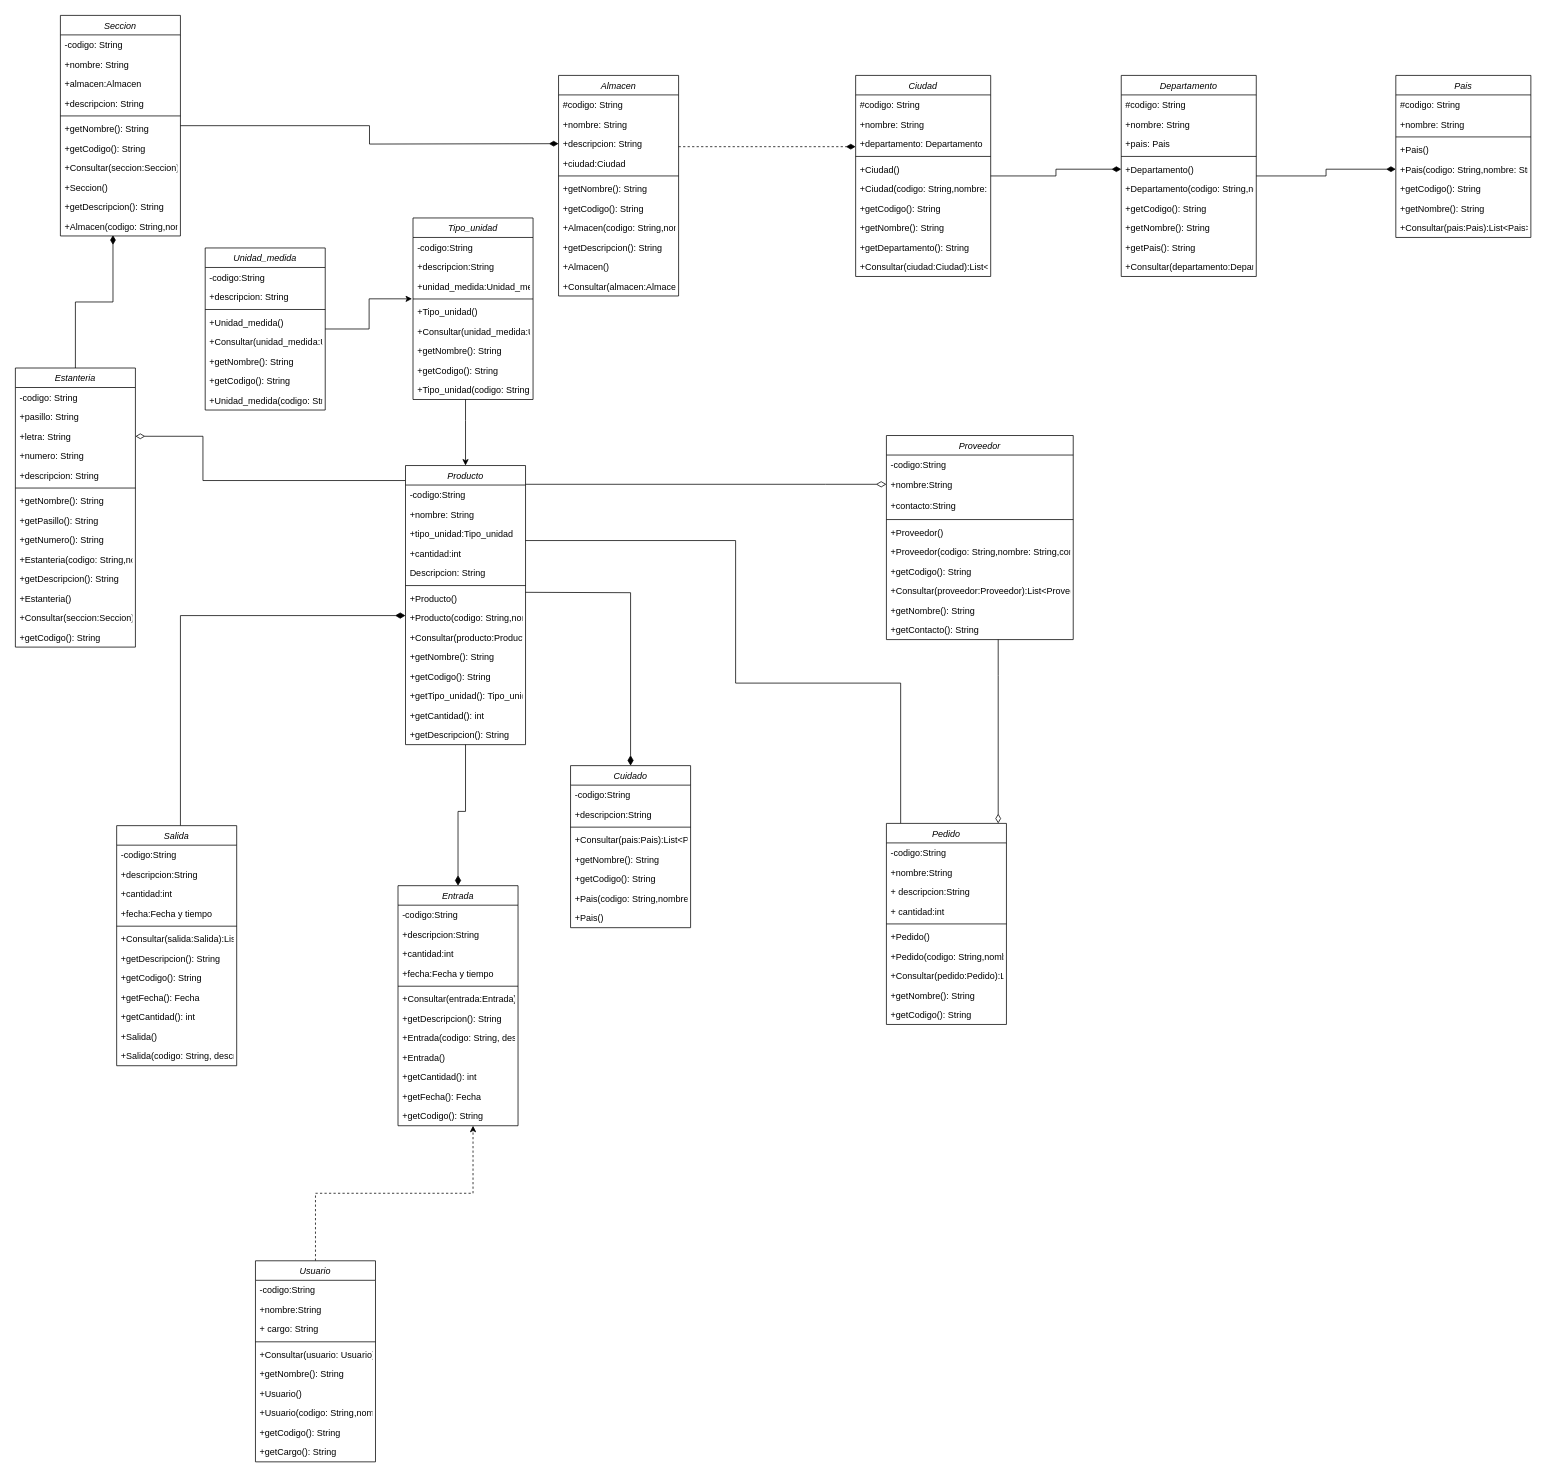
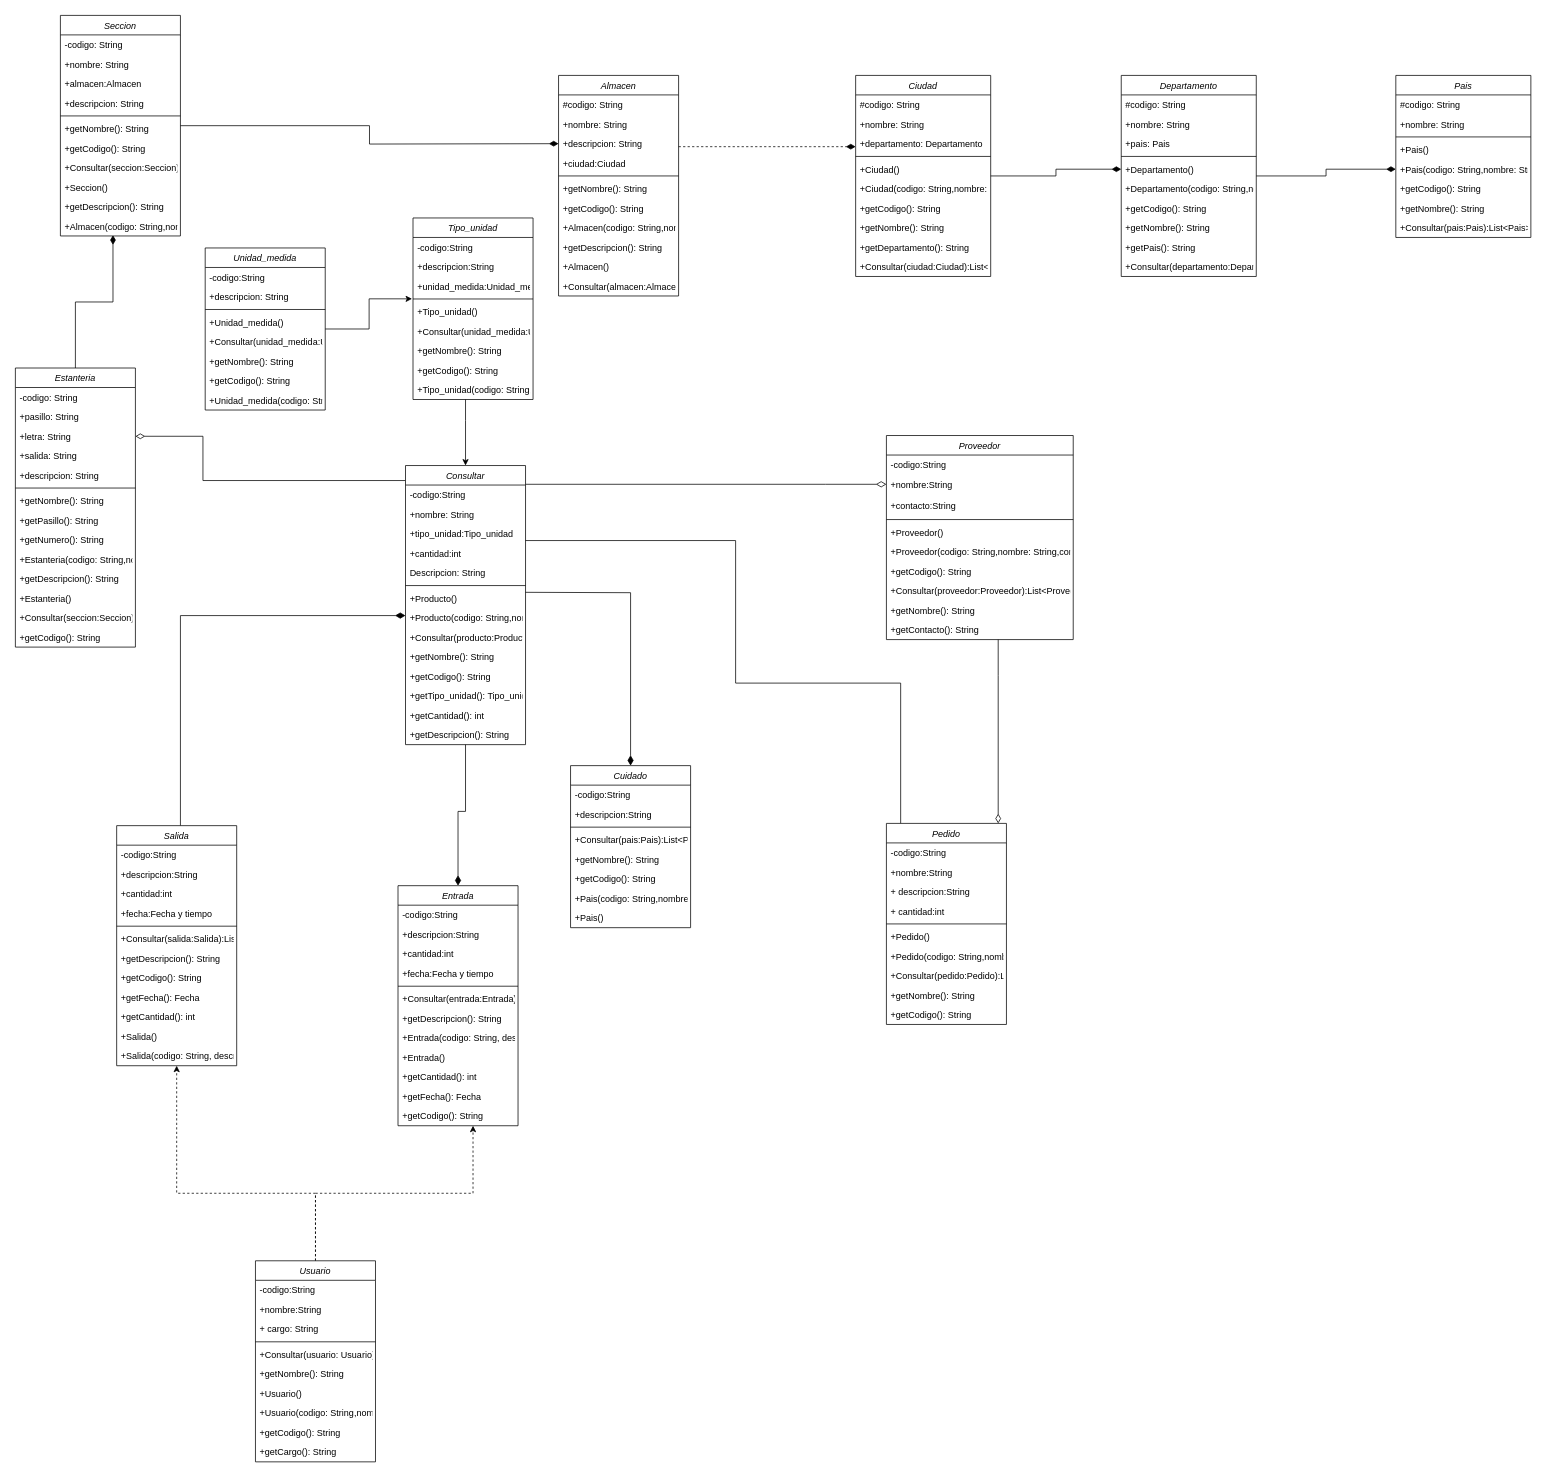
(54, 456) -> (51, 456)
(465, 476) -> (465, 476)
none -> (184, 1193)
